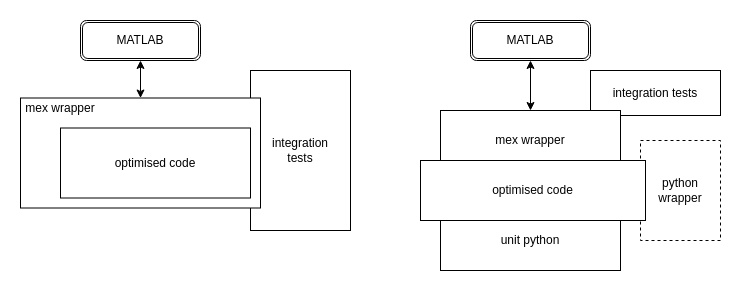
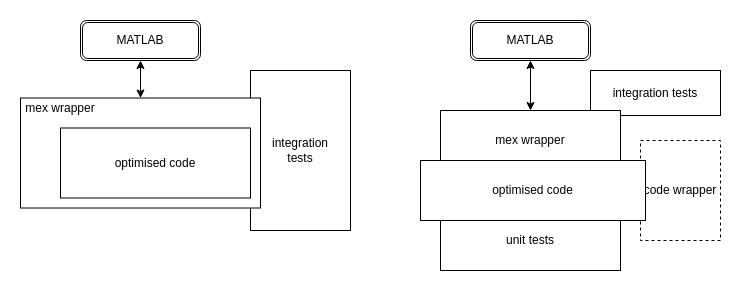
(681, 191) -> (681, 191)
(531, 241) -> (531, 241)
